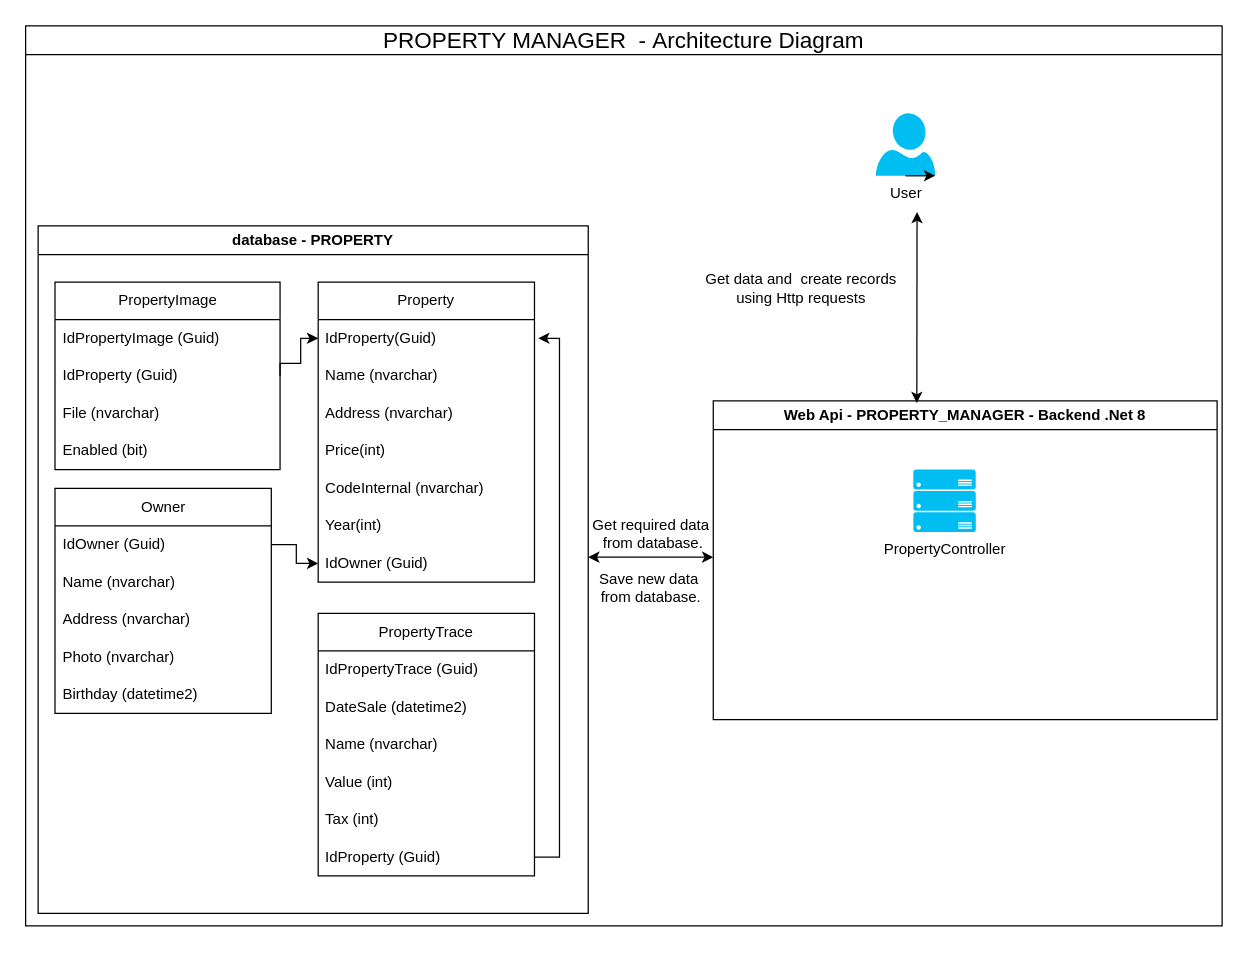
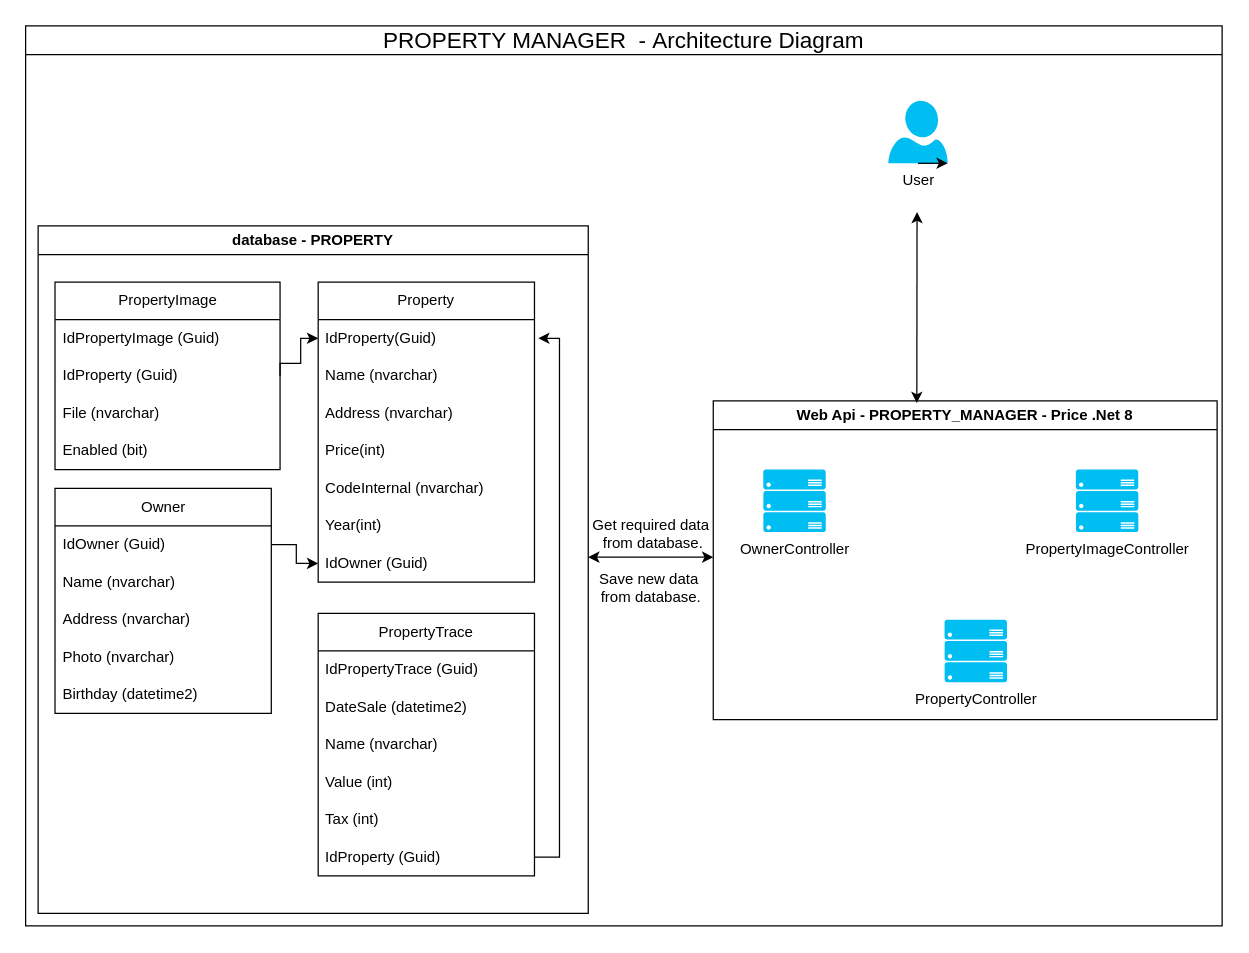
(905, 144) -> (918, 132)
(801, 288) -> none
(965, 416) -> (965, 416)
none -> (794, 501)
(944, 501) -> (976, 651)
none -> (1107, 501)
